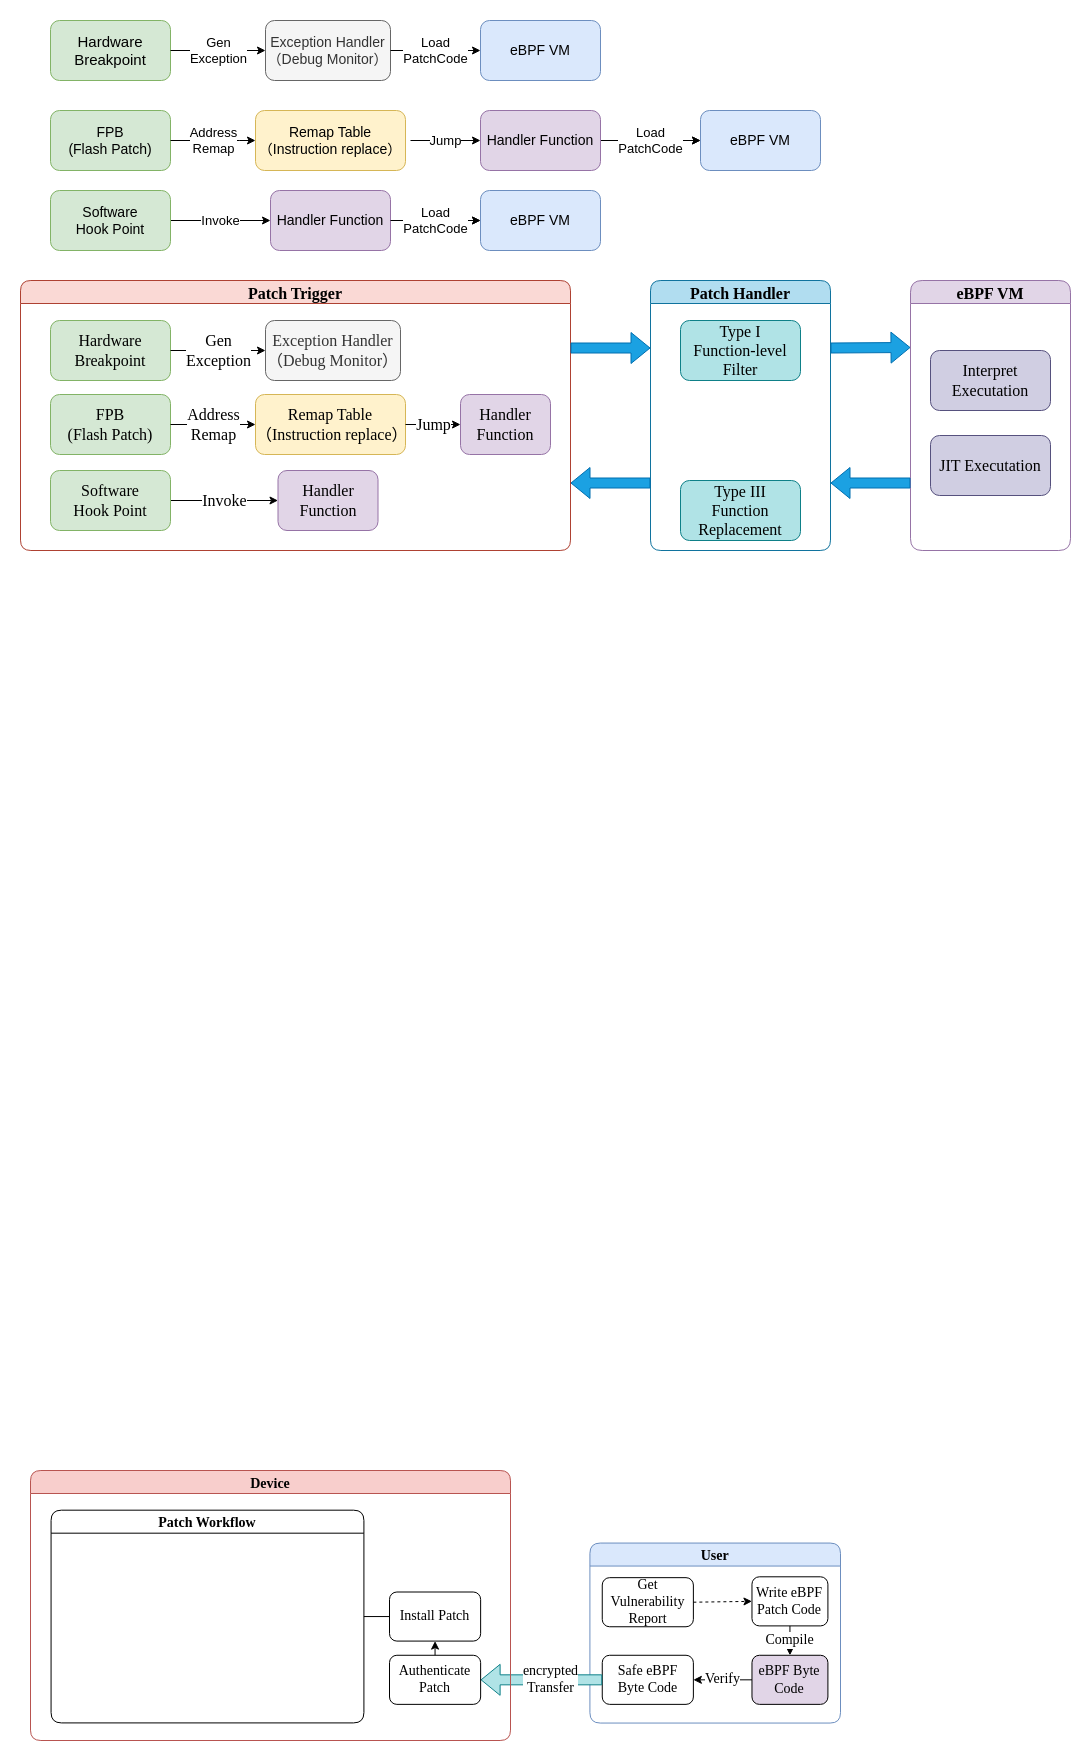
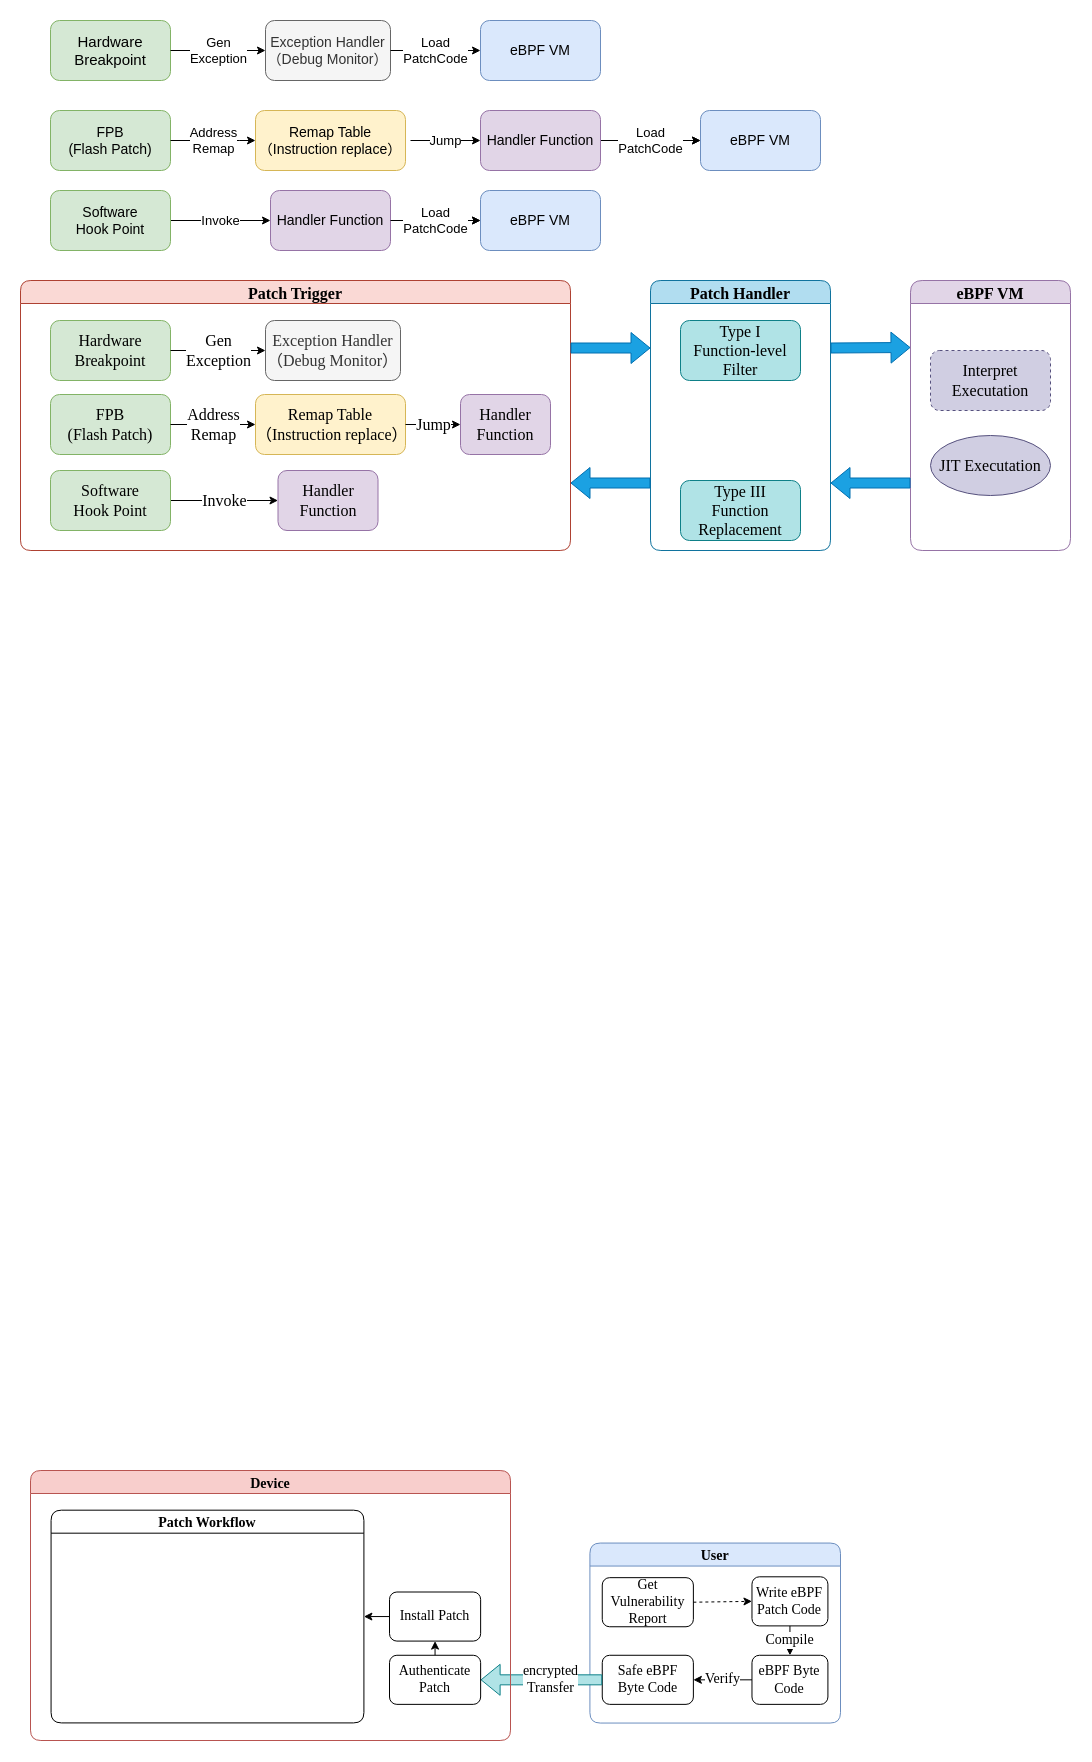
(991, 381) -> (991, 381)
(991, 466) -> (991, 466)
(369, 1617) -> (372, 1617)
(790, 1680) -> (790, 1680)
